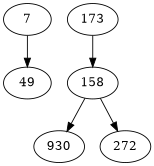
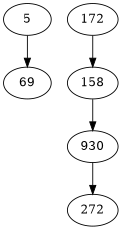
(27, 19) -> (27, 19)
(93, 19) -> (93, 19)
(27, 83) -> (27, 83)
(107, 111) -> (93, 174)
